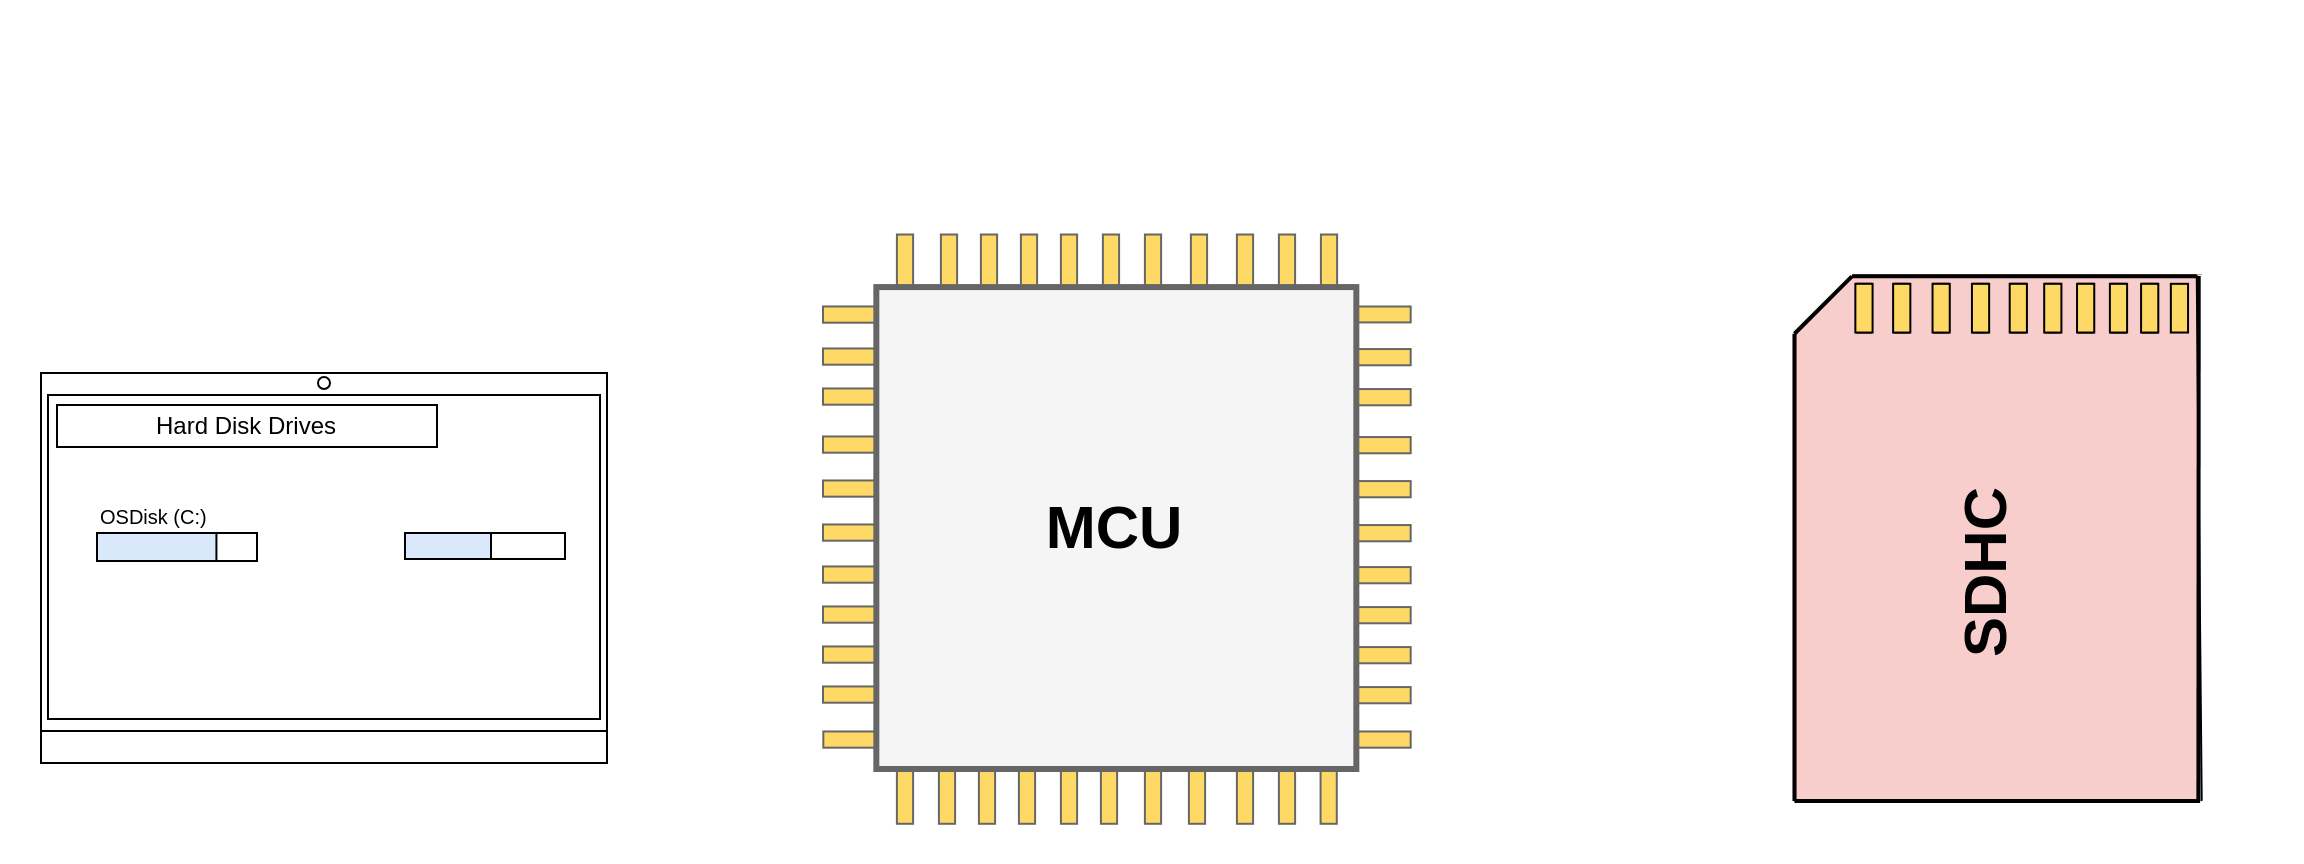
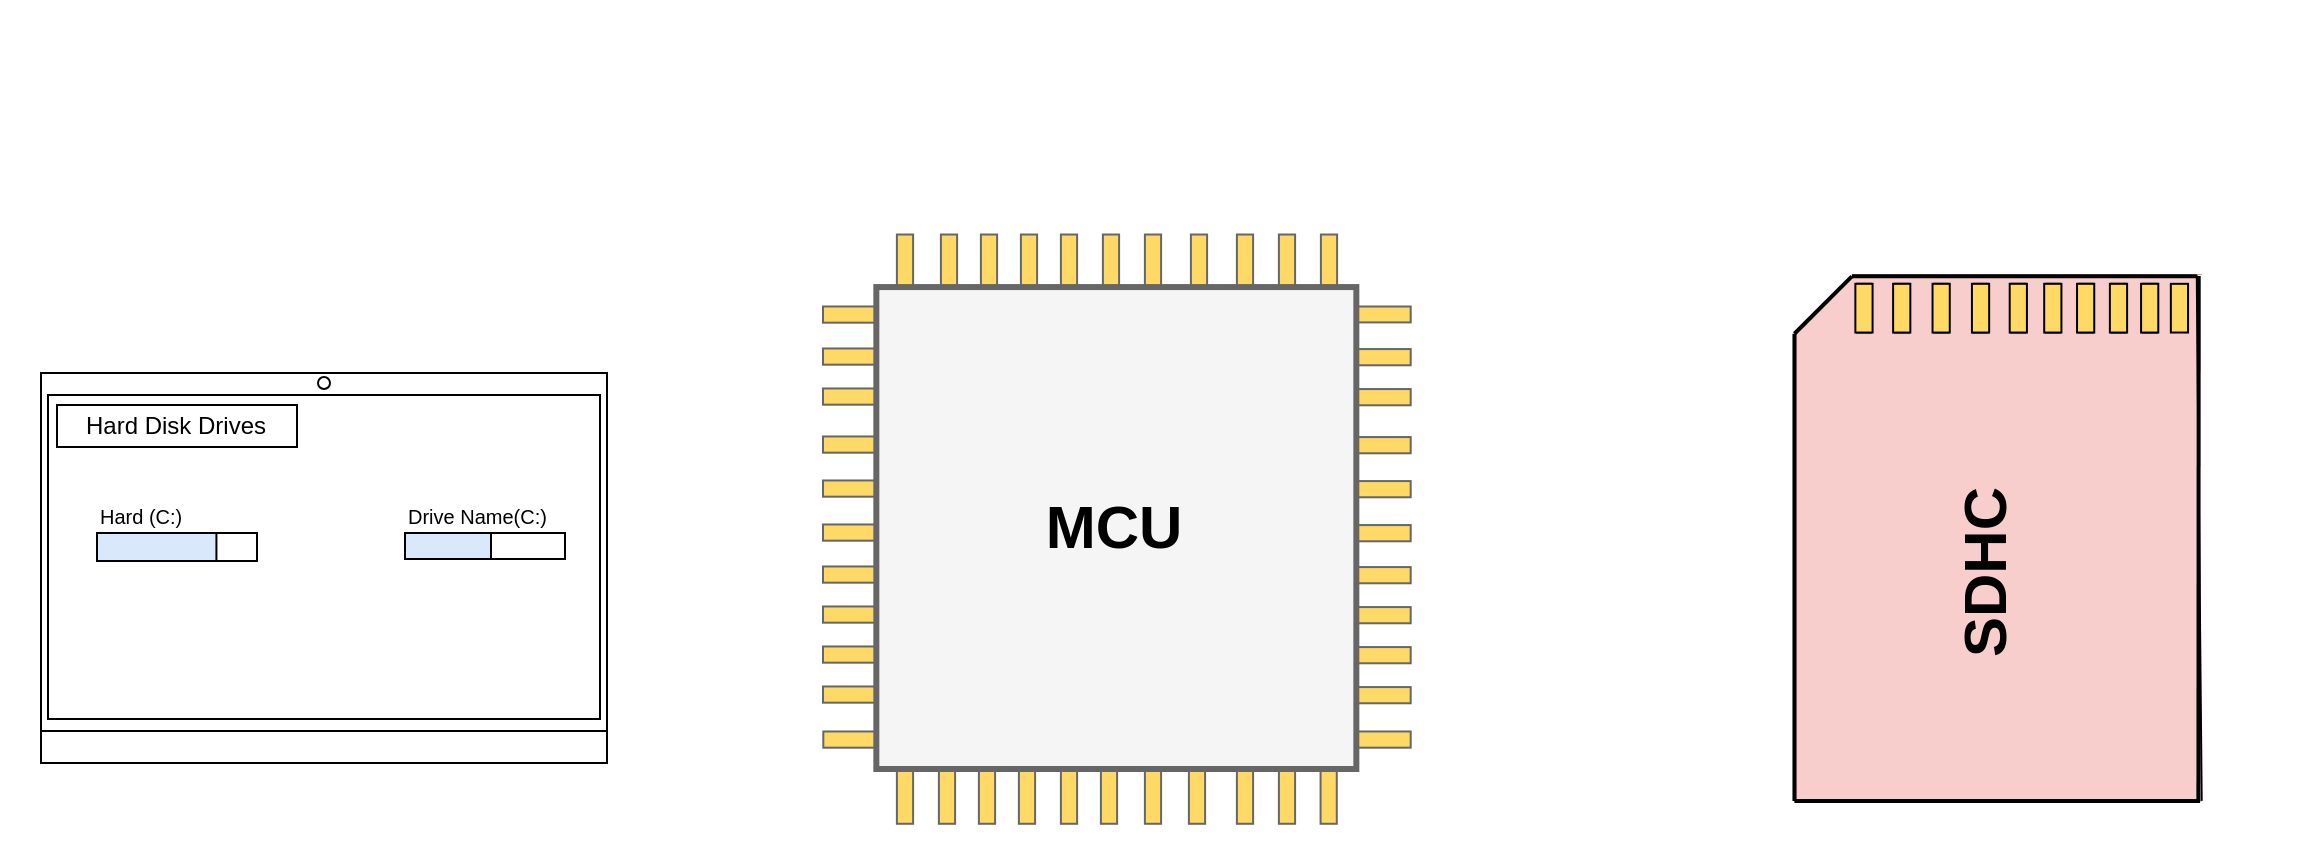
(247, 426) -> (177, 426)
none -> (485, 516)
(166, 517) -> (155, 517)
